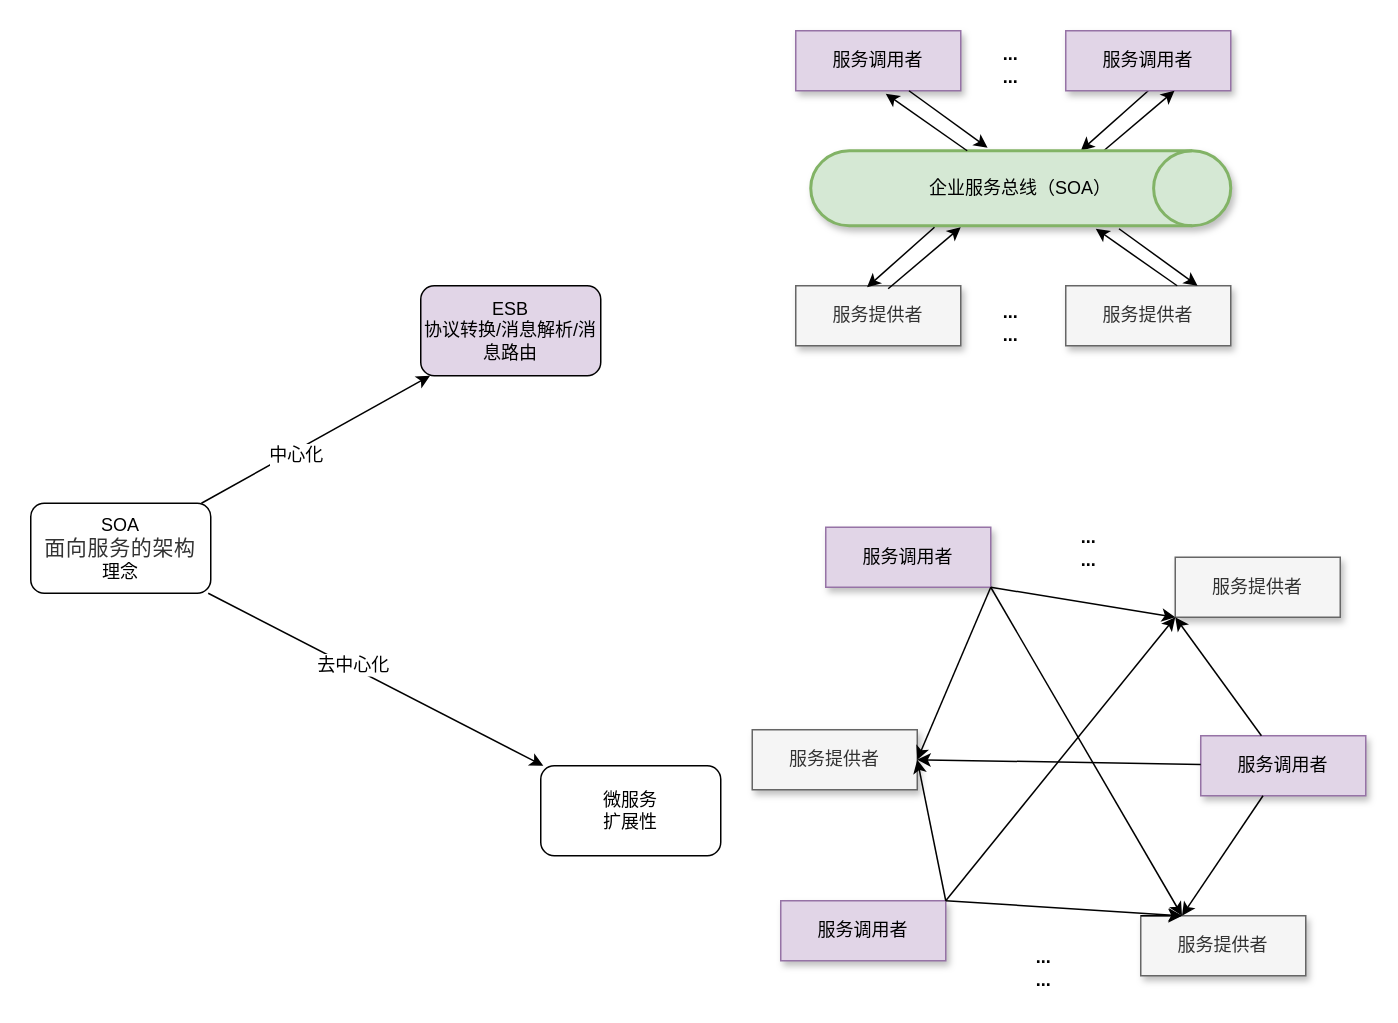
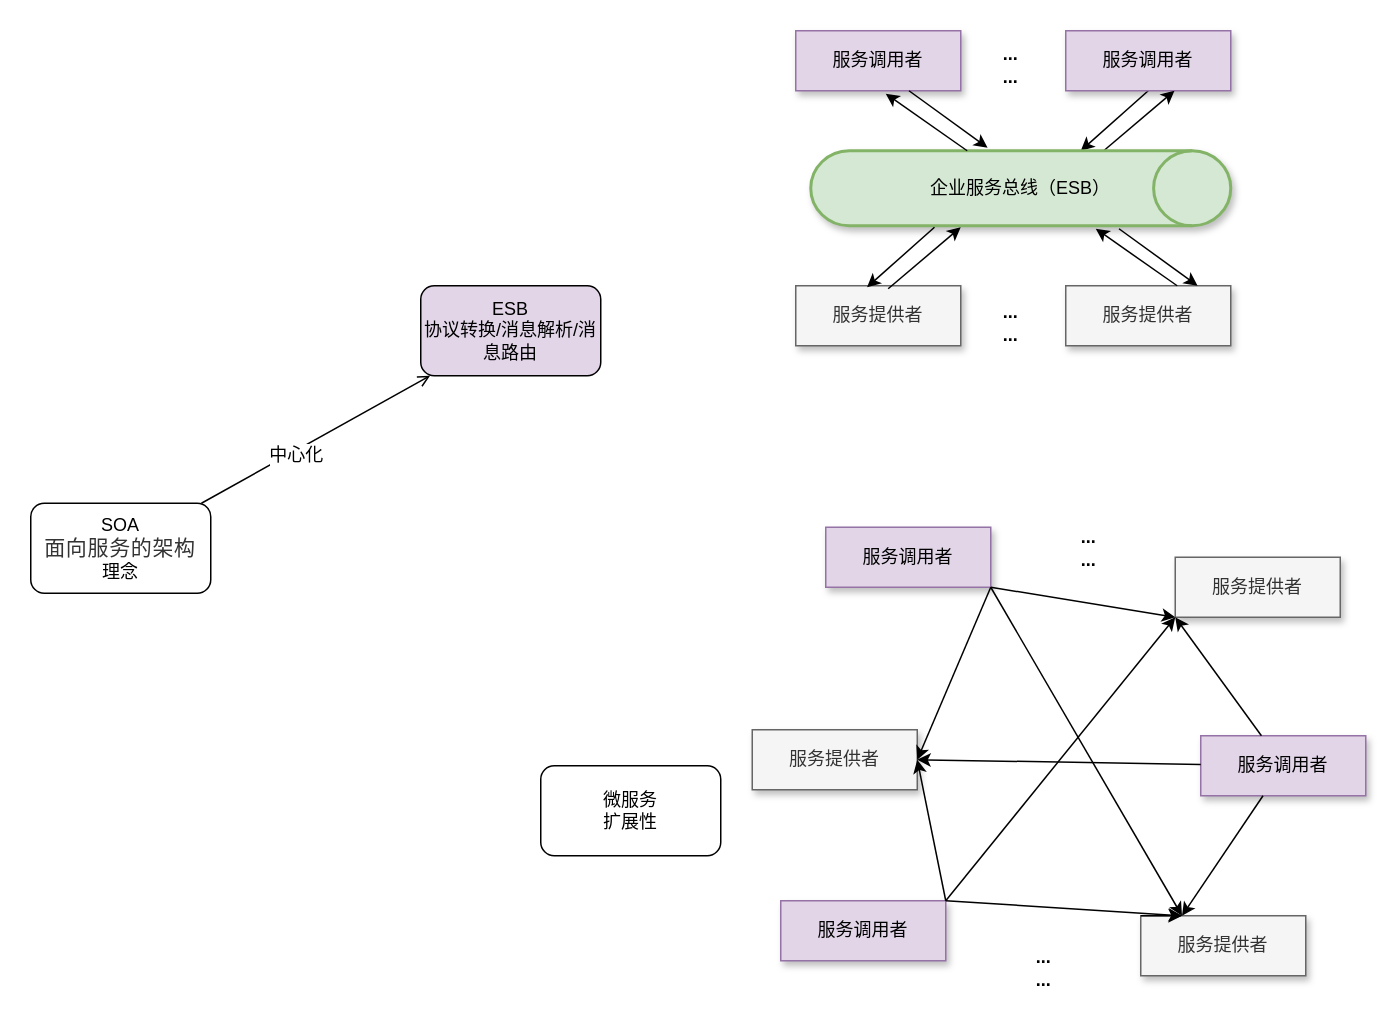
(1021, 188) -> (1021, 188)
(420, 381) -> (423, 380)
(371, 677) -> none
